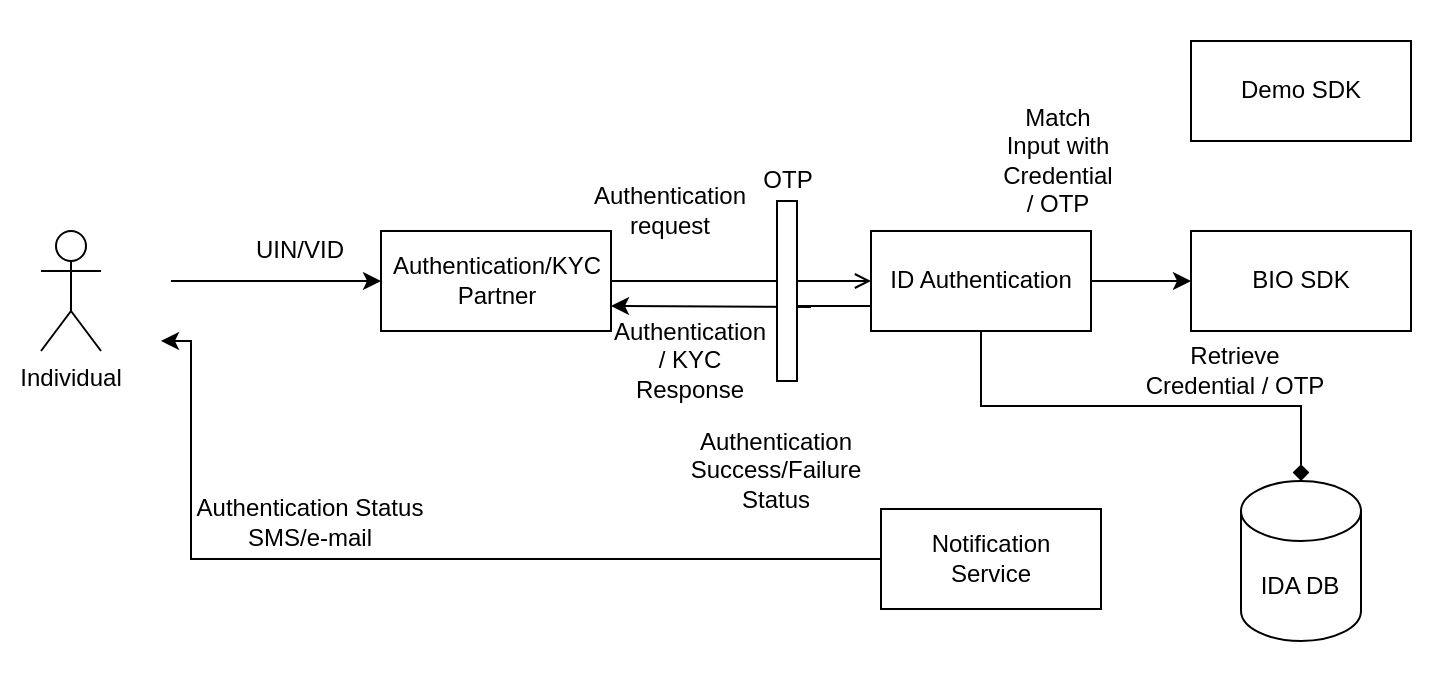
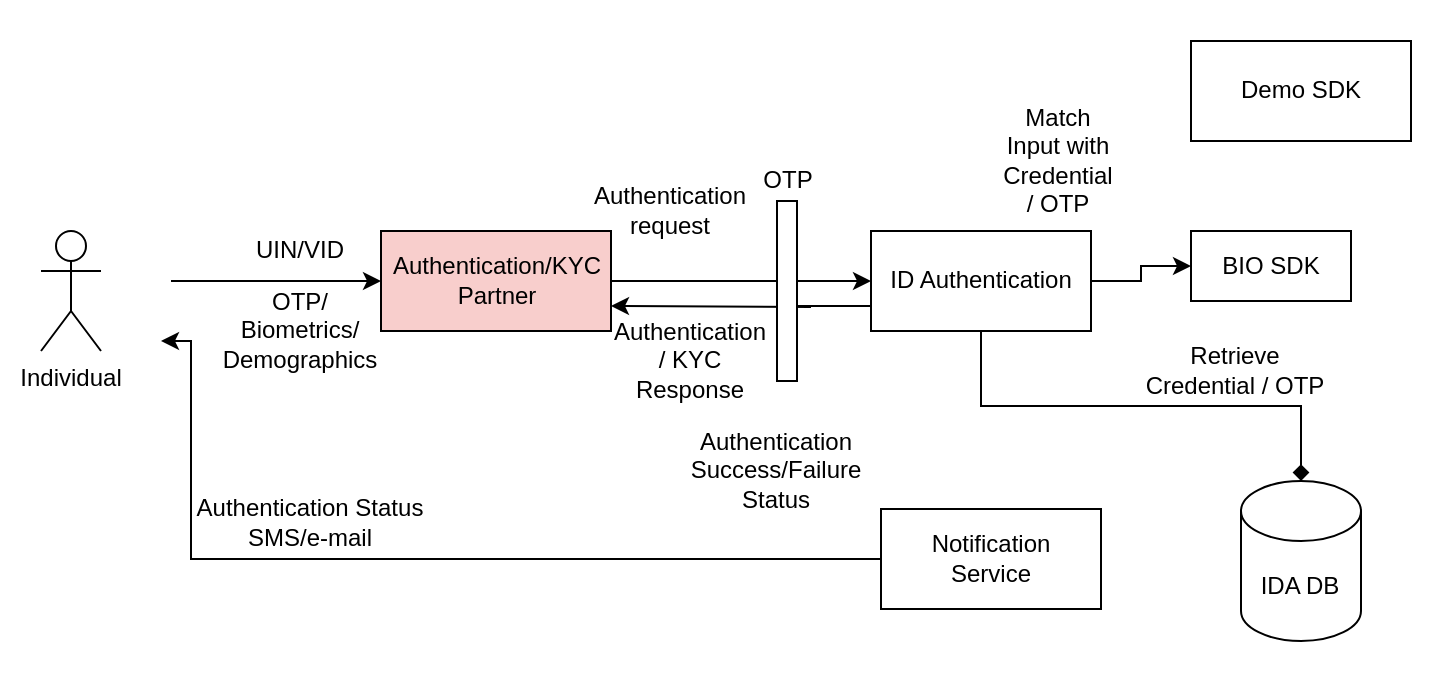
(496, 281) -> (496, 281)
(859, 281) -> (856, 281)
(1301, 281) -> (1271, 266)
none -> (301, 331)
